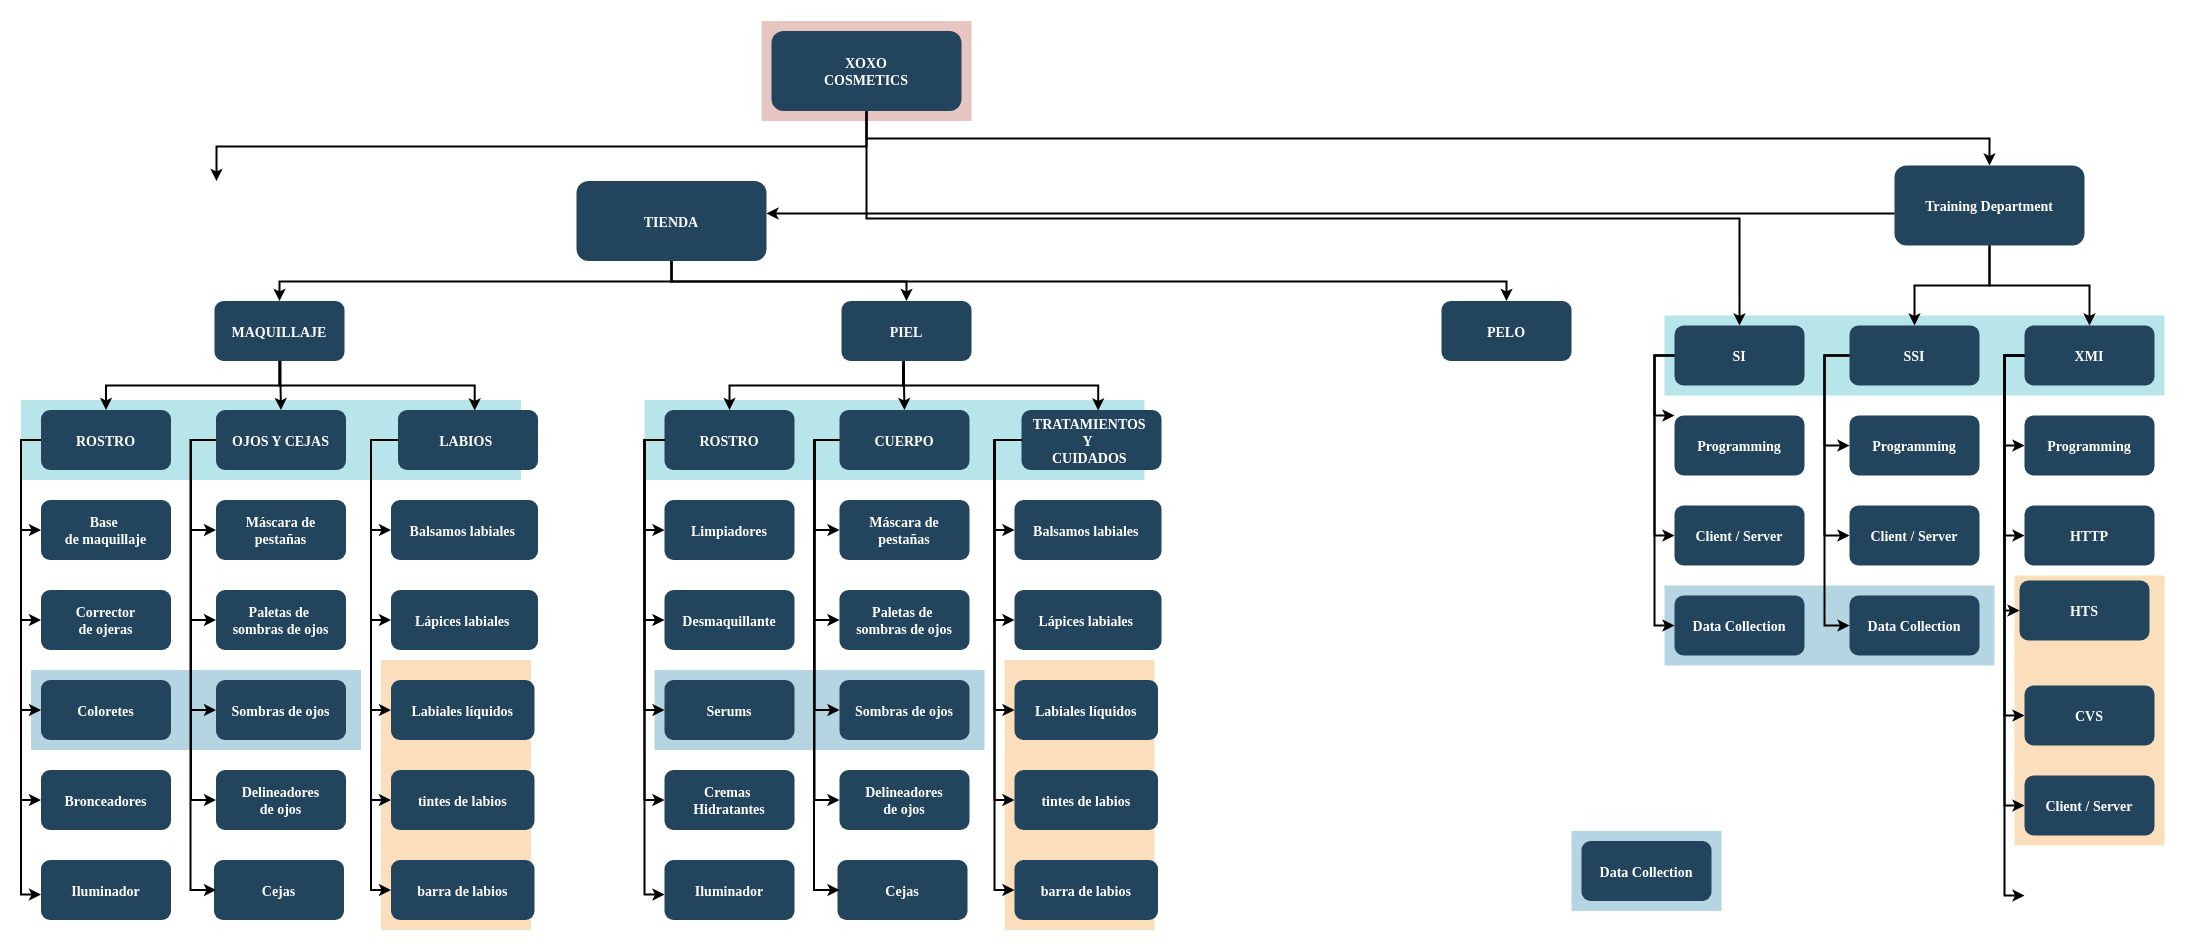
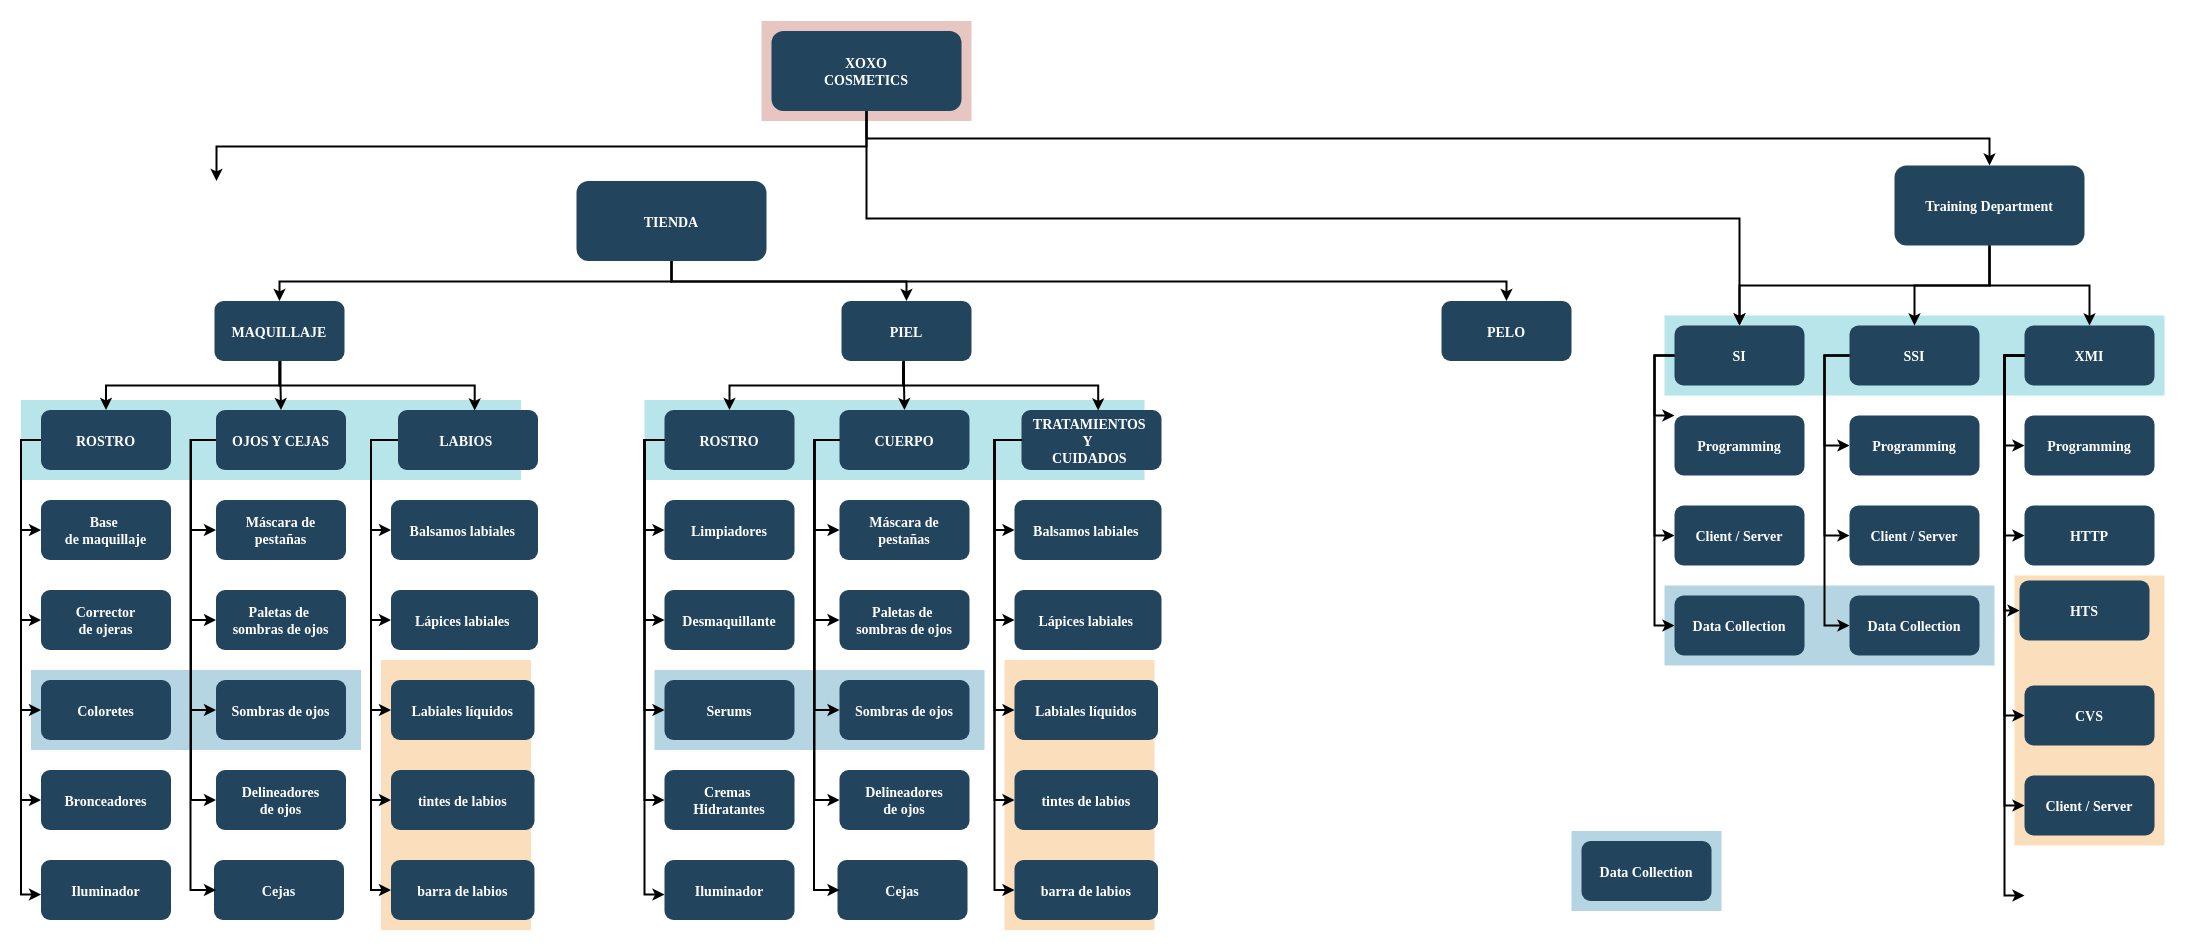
(1336, 214) -> (1828, 286)
